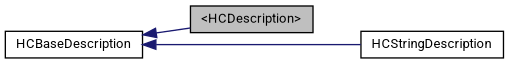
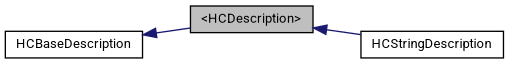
(258, 45) -> (344, 32)
